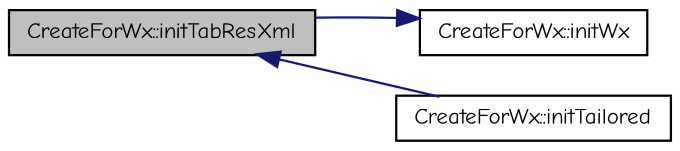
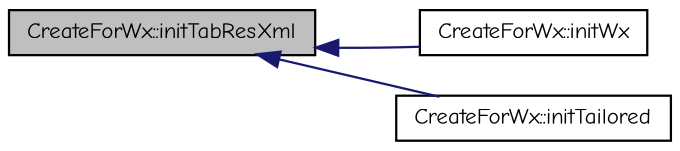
(356, 17) -> (379, 48)
